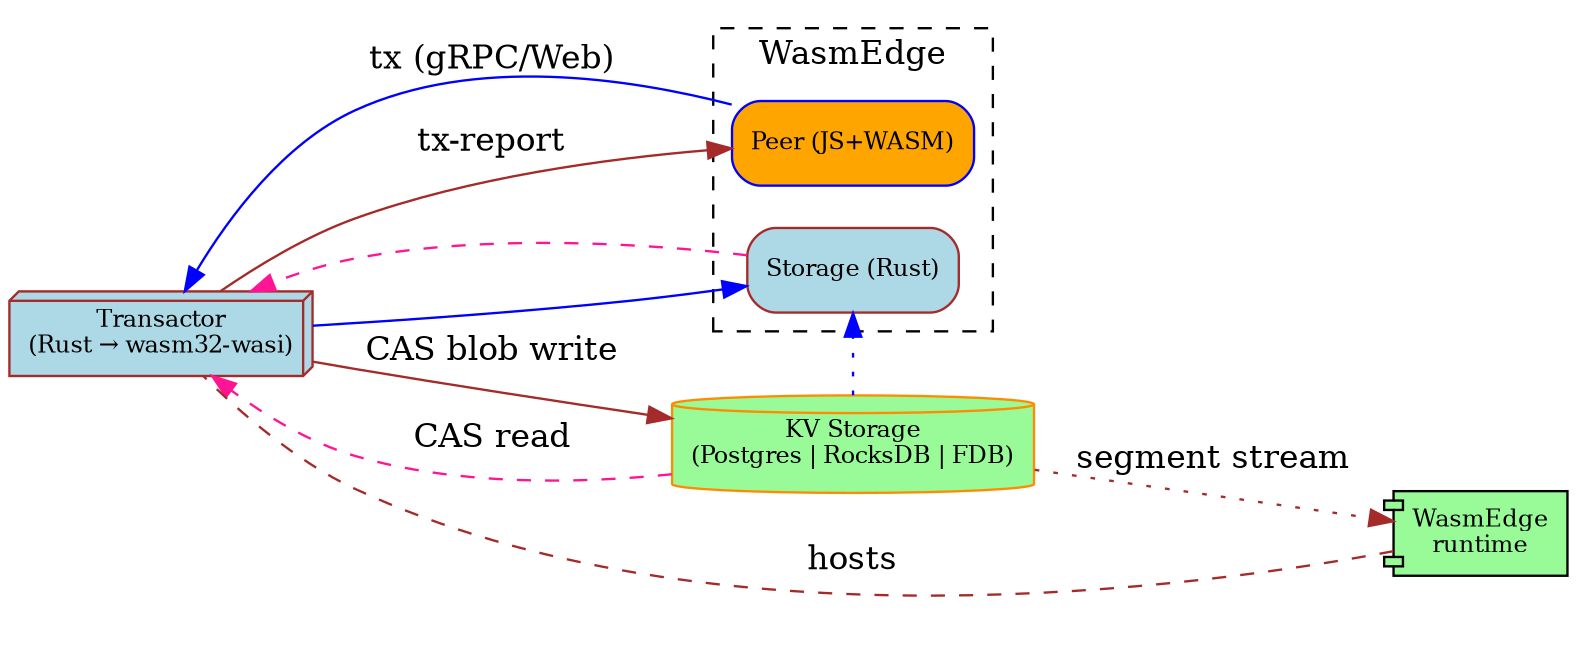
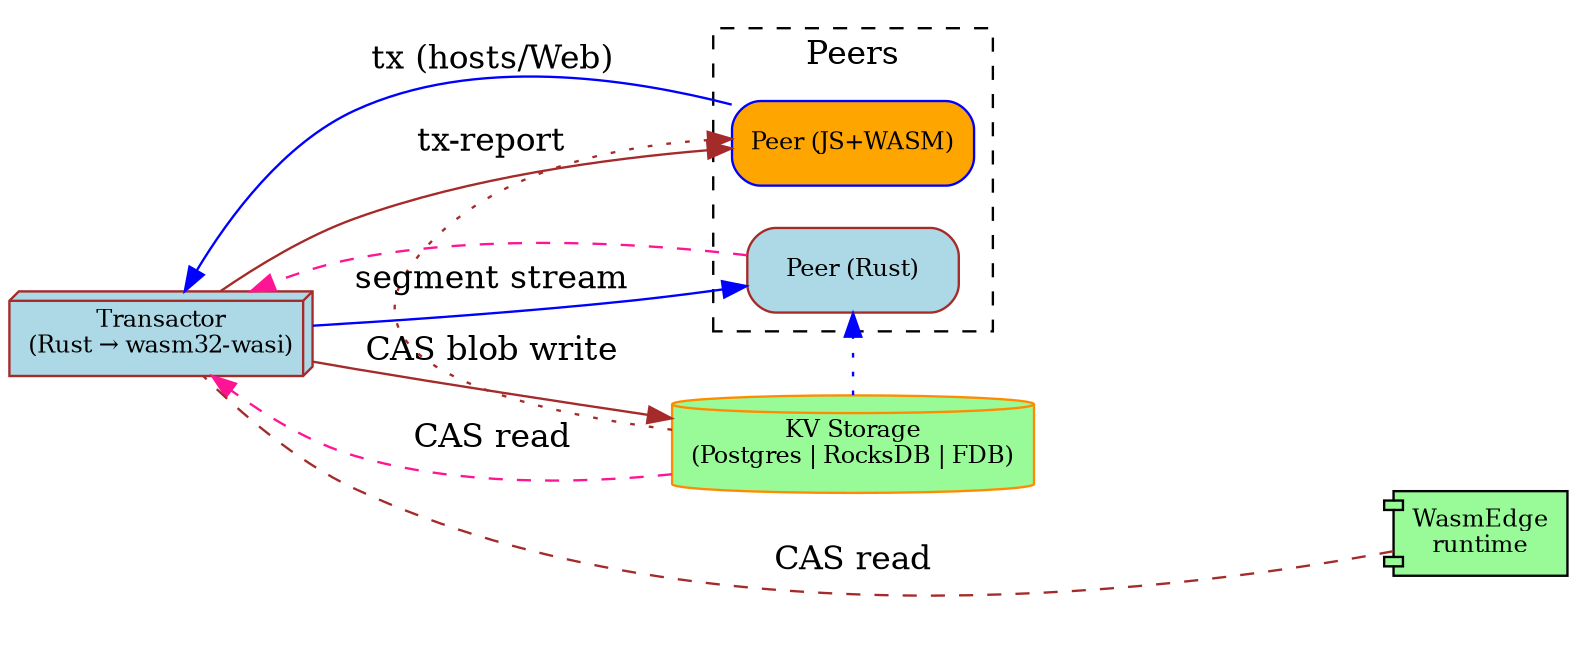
(853, 55) -> (853, 55)
(492, 60) -> (492, 60)
(853, 270) -> (853, 270)
(1202, 494) -> (404, 281)
(853, 560) -> (853, 560)
